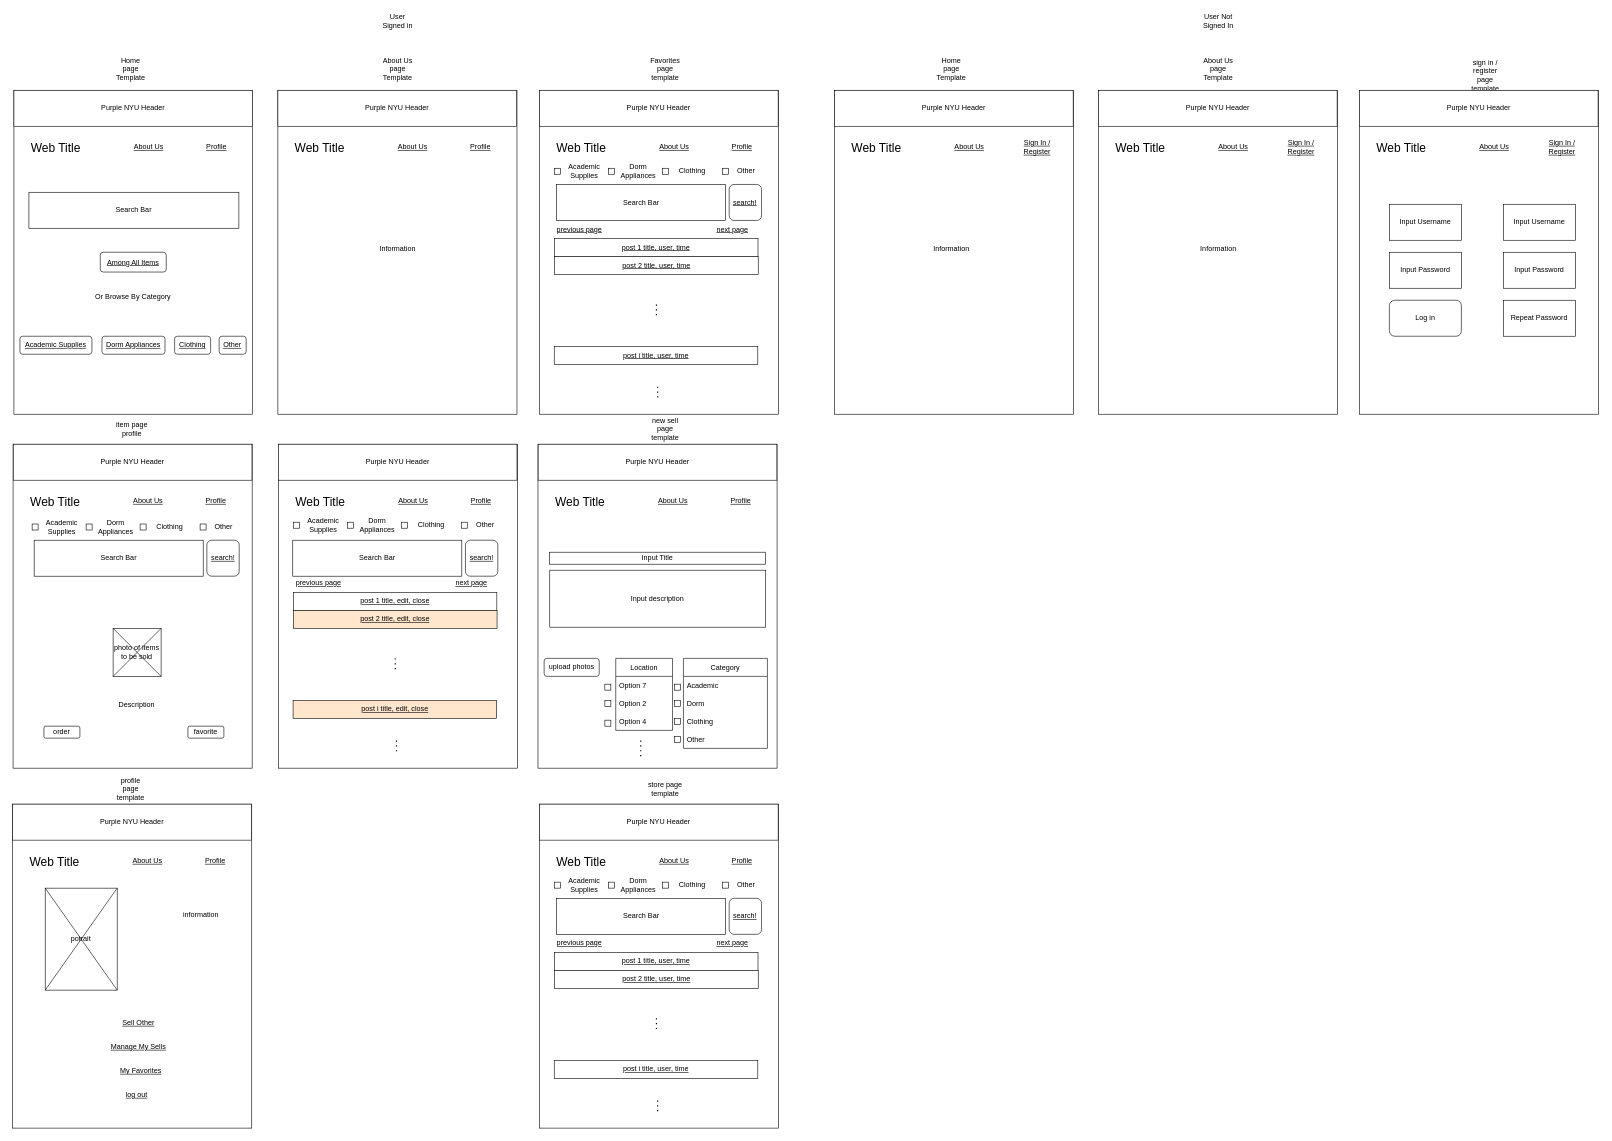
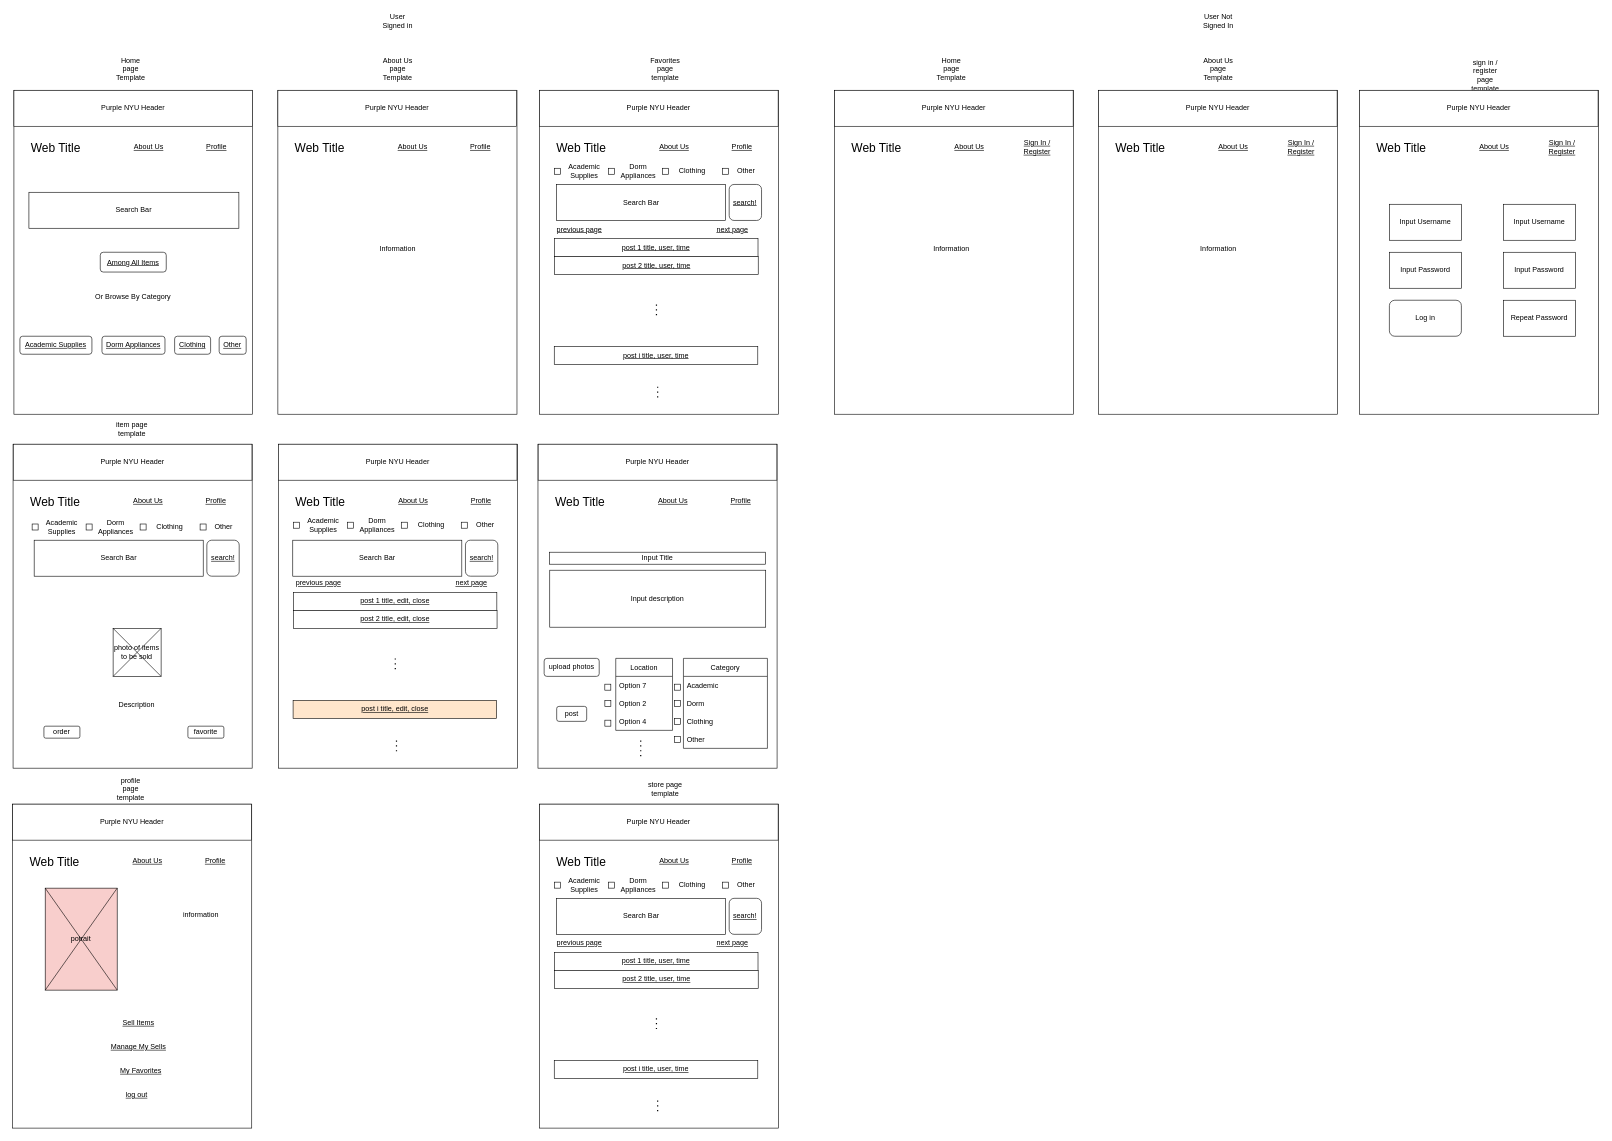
(132, 429) -> (132, 429)
(665, 429) -> none
(395, 620) -> (395, 620)
none -> (571, 714)
(81, 939) -> (81, 939)
(138, 1023) -> (138, 1023)
